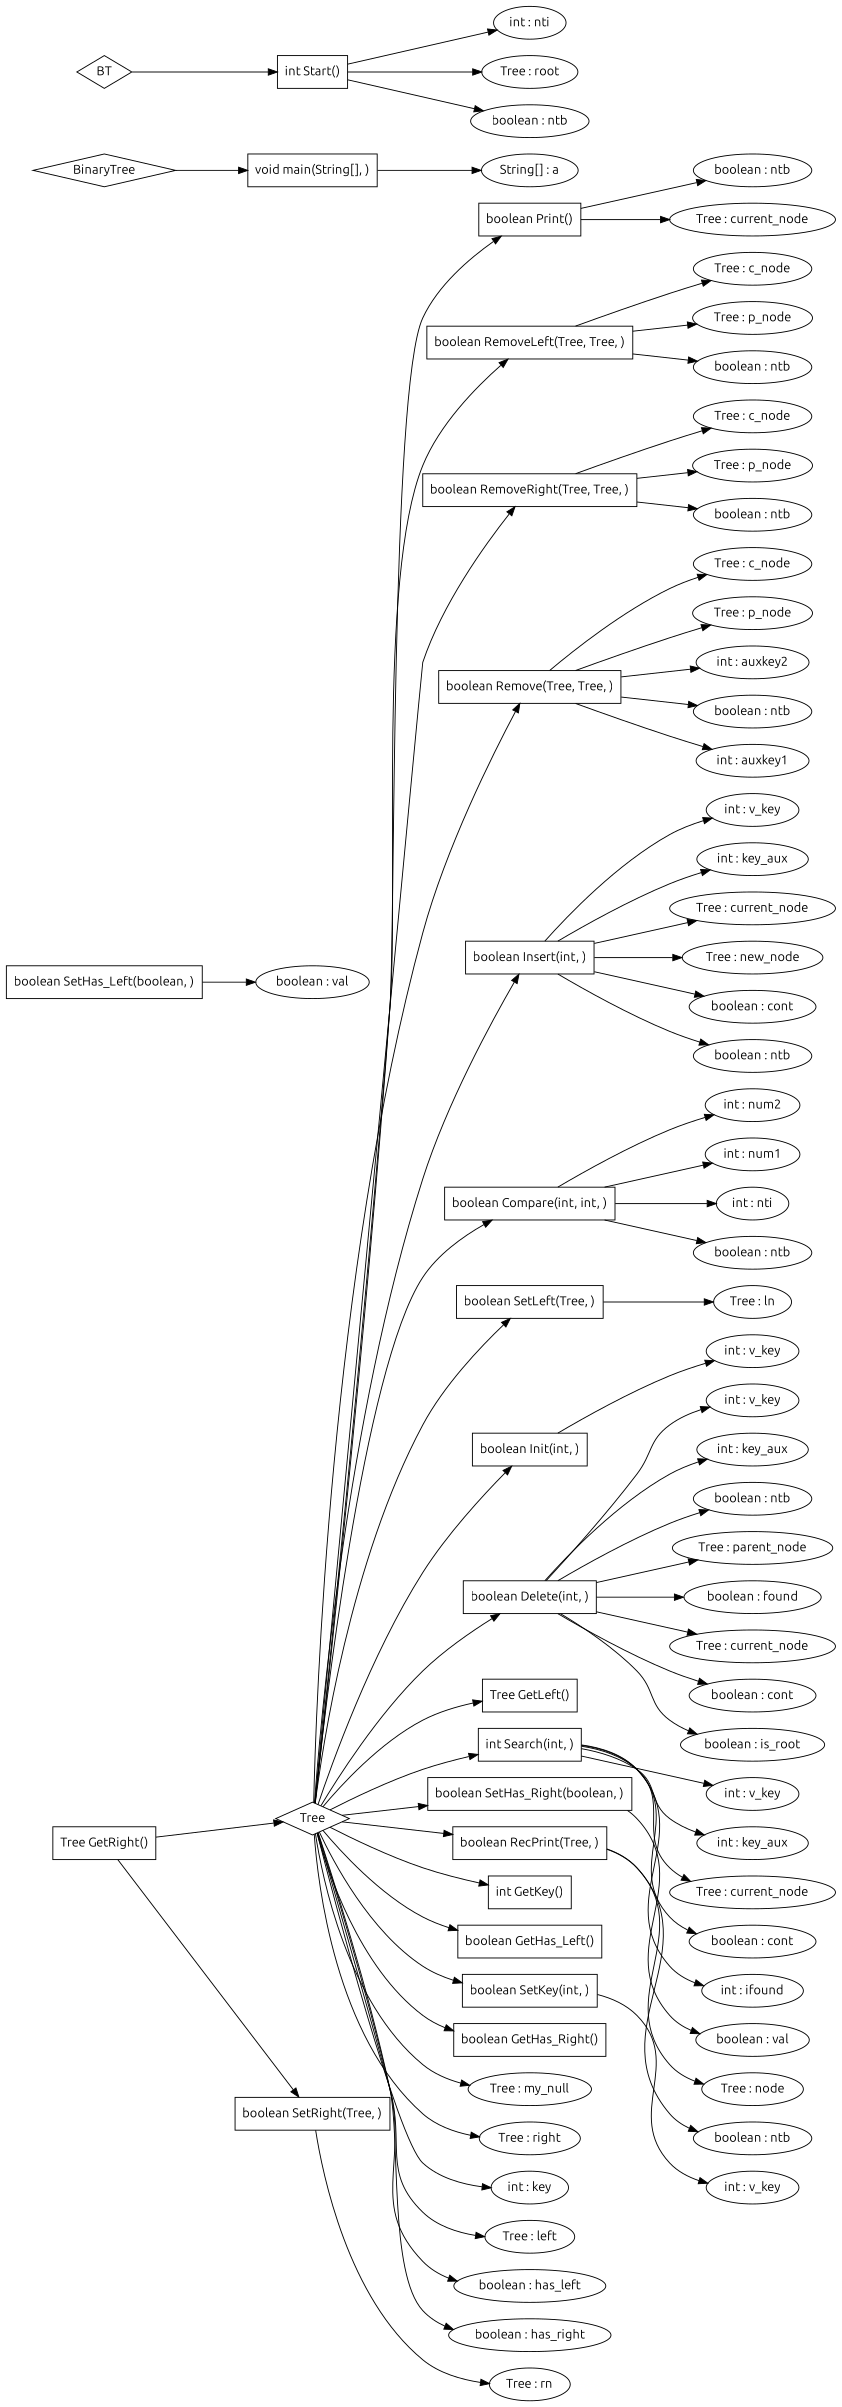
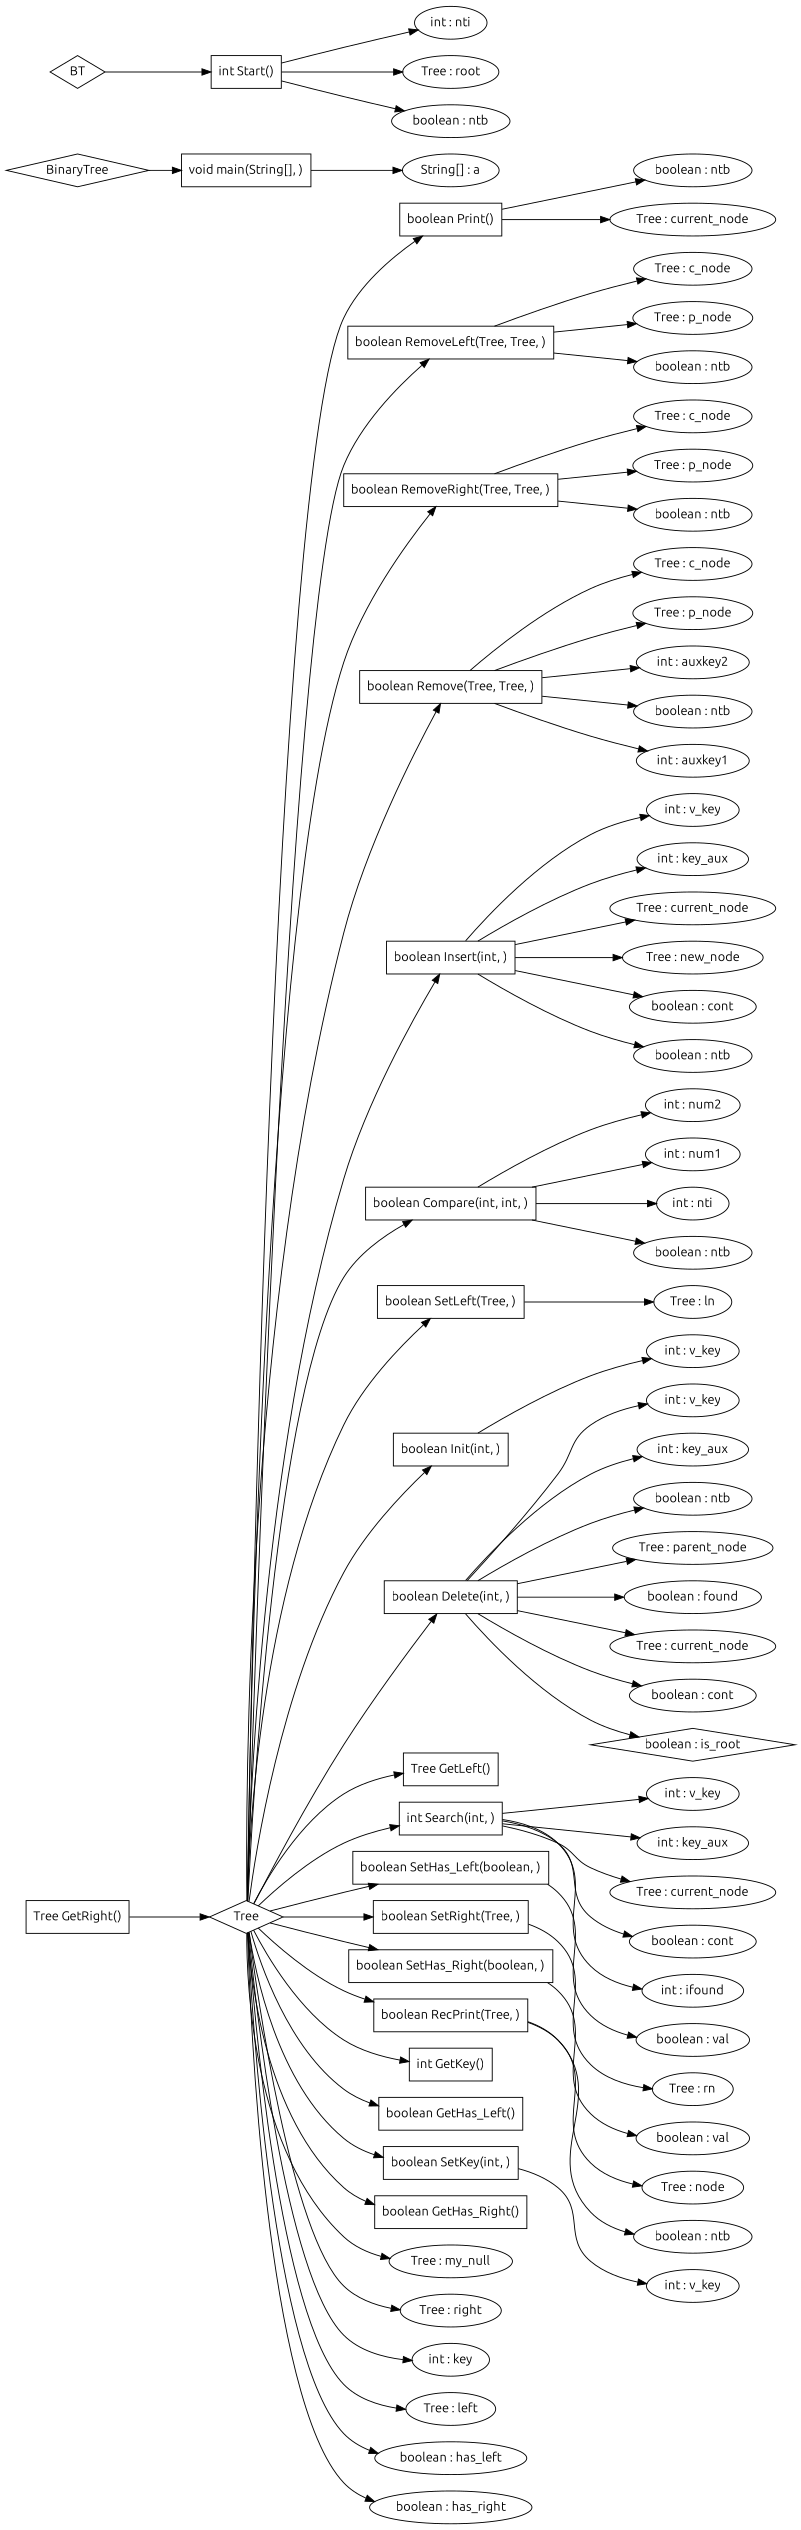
(753, 1745) -> (693, 1745)
none -> (319, 1898)
(206, 1975) -> (324, 1917)
